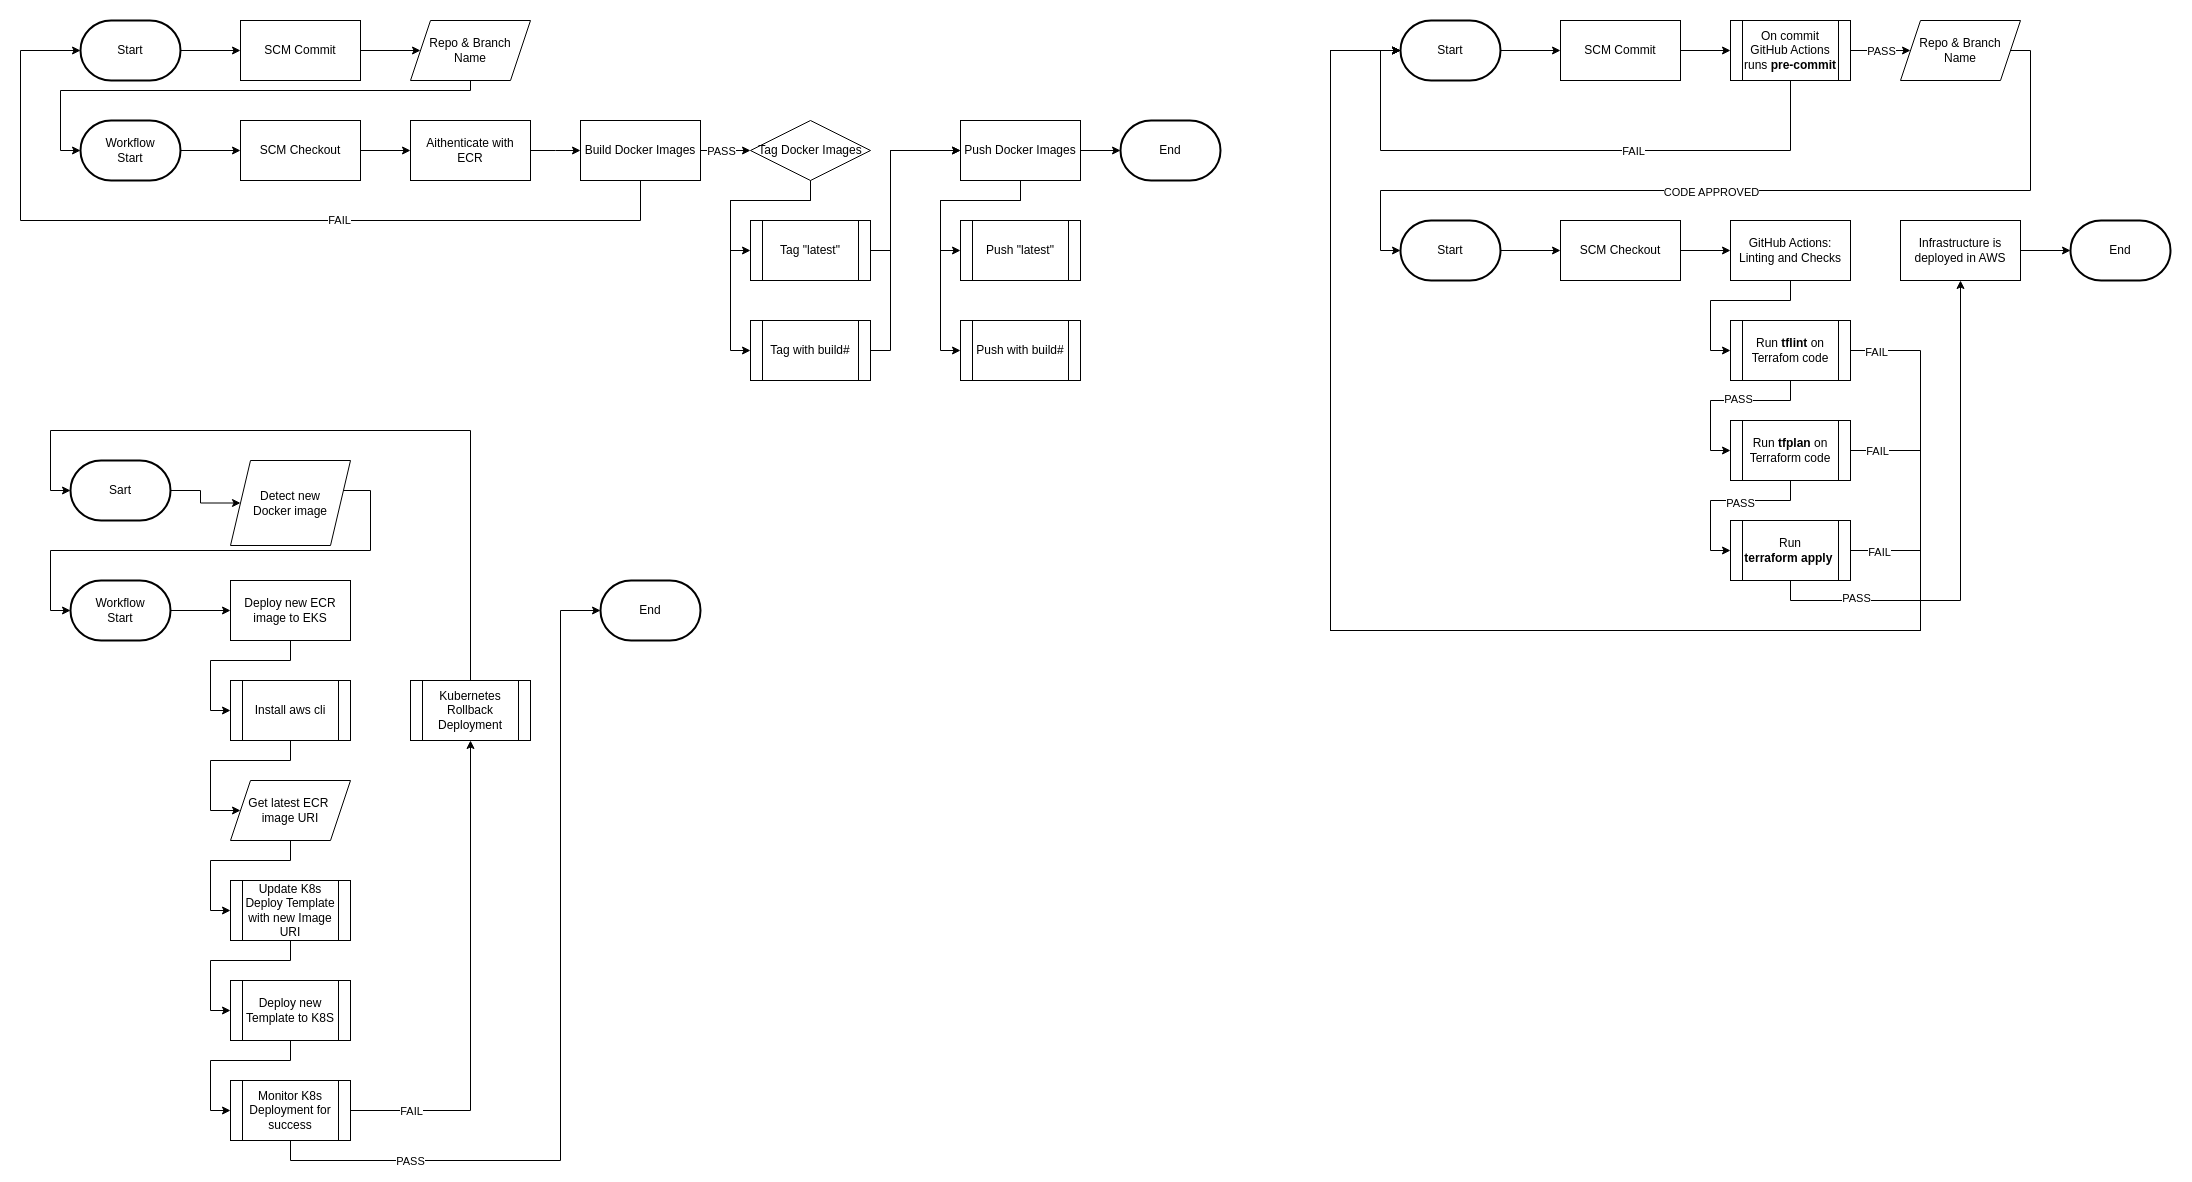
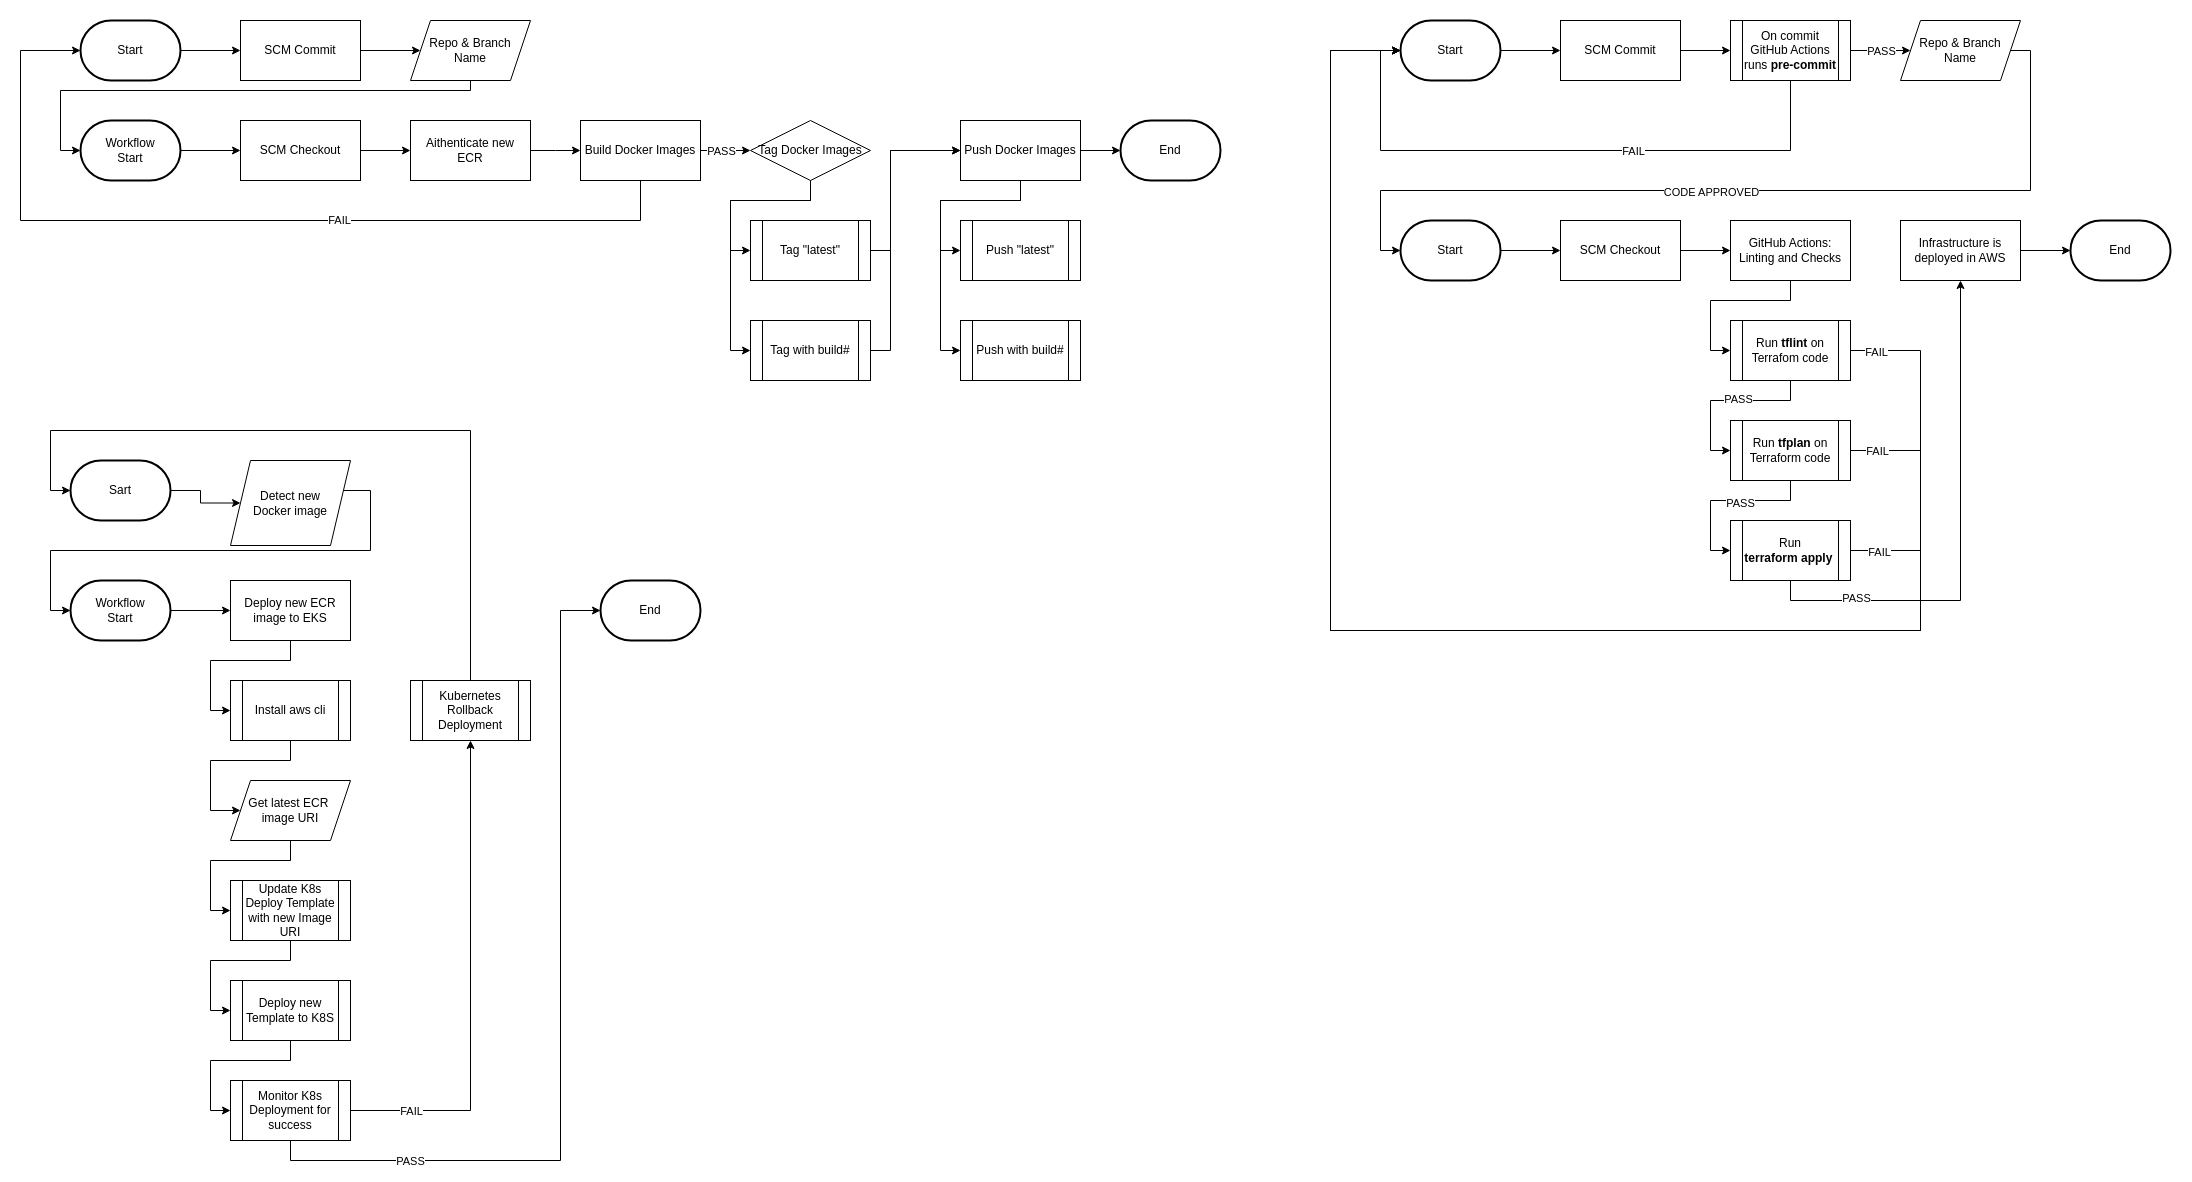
(471, 151) -> (471, 151)
